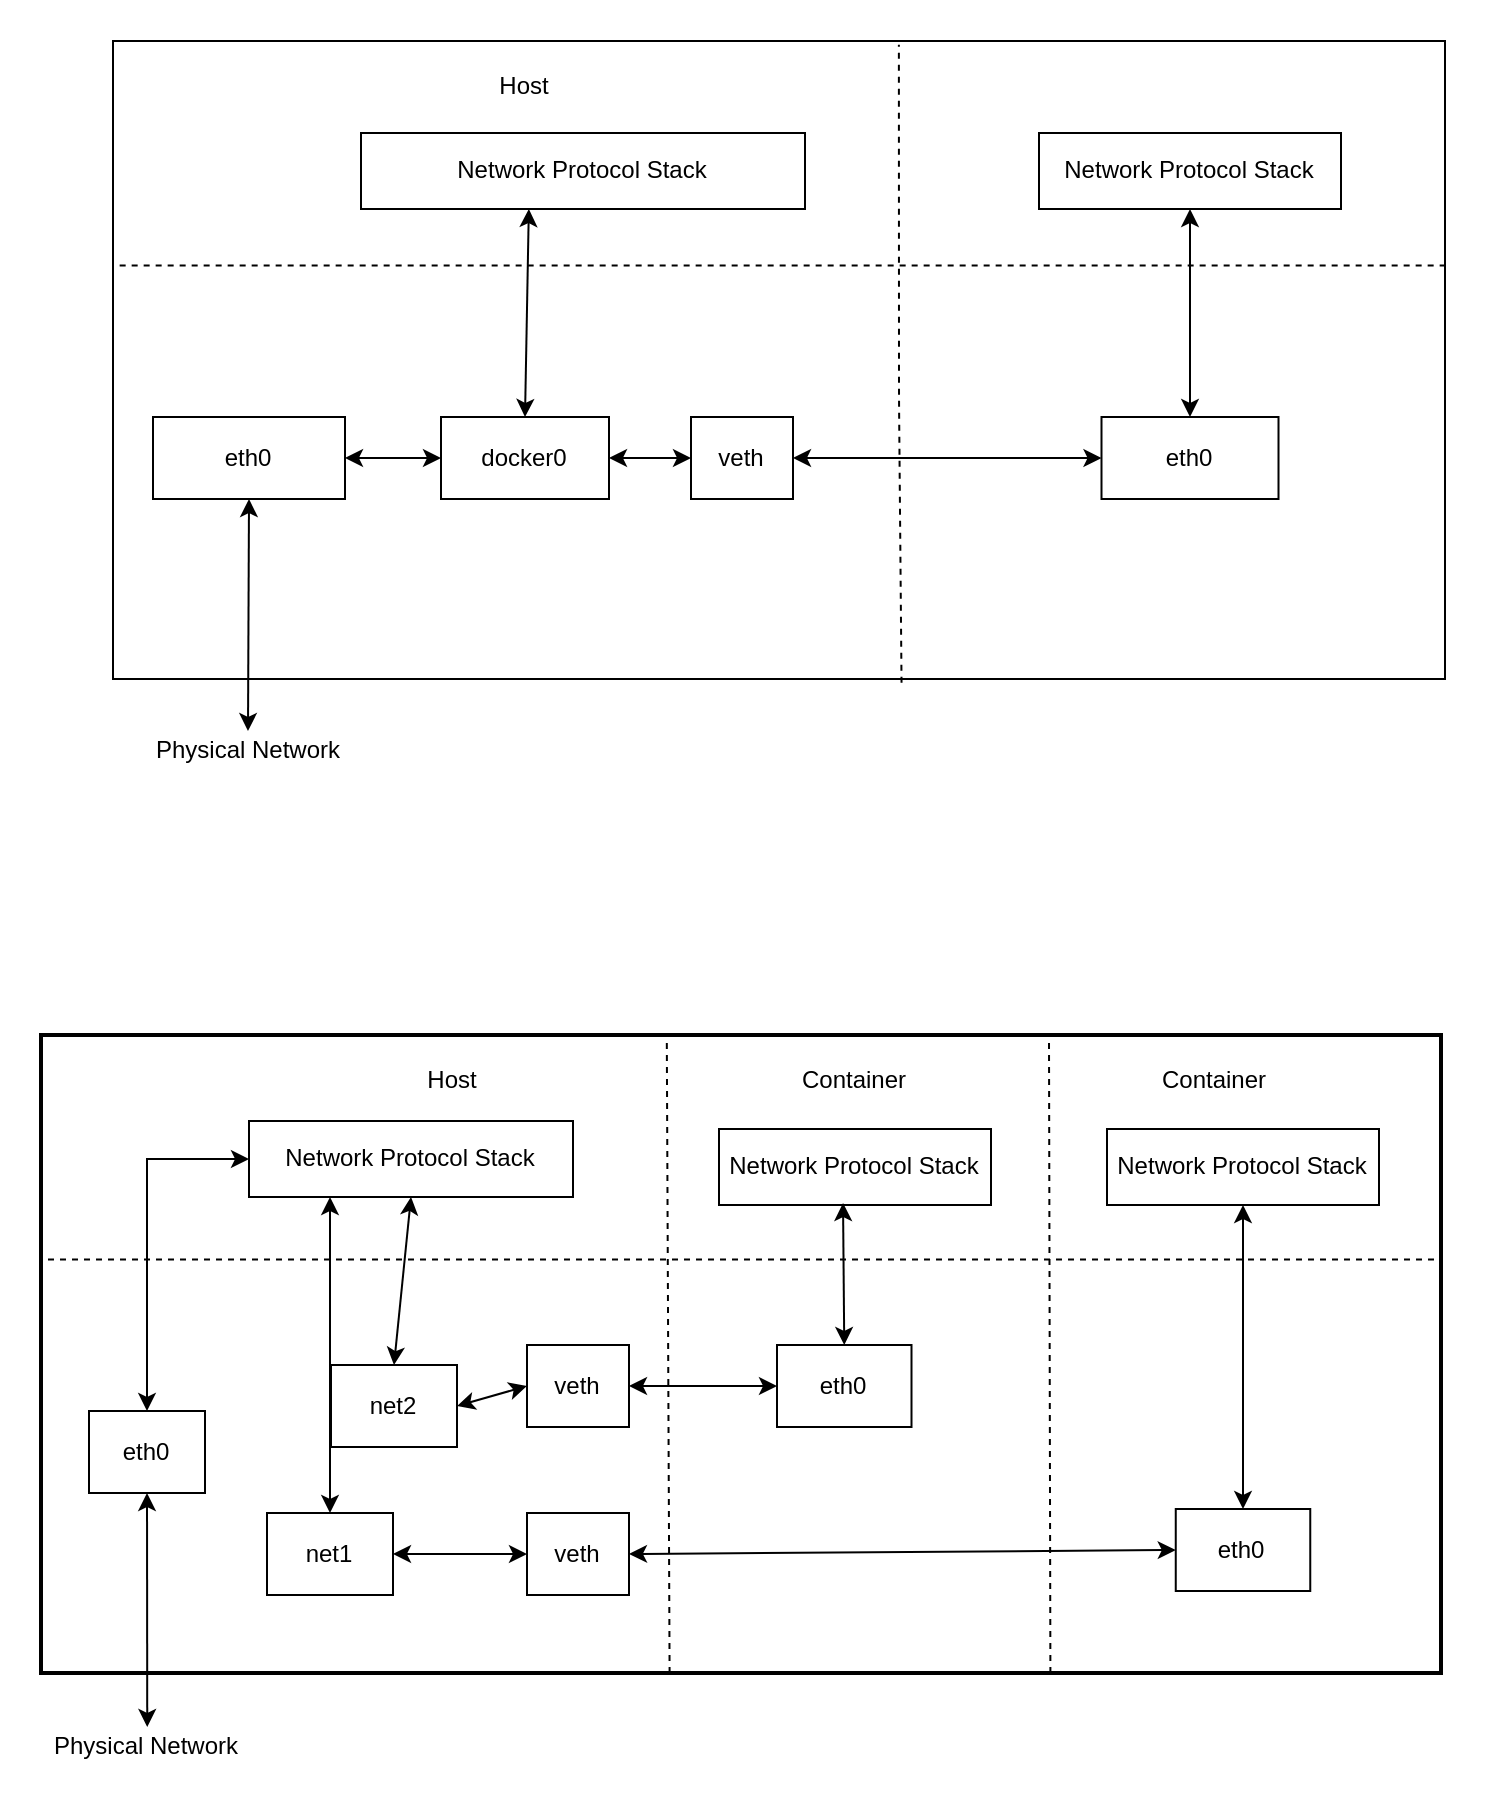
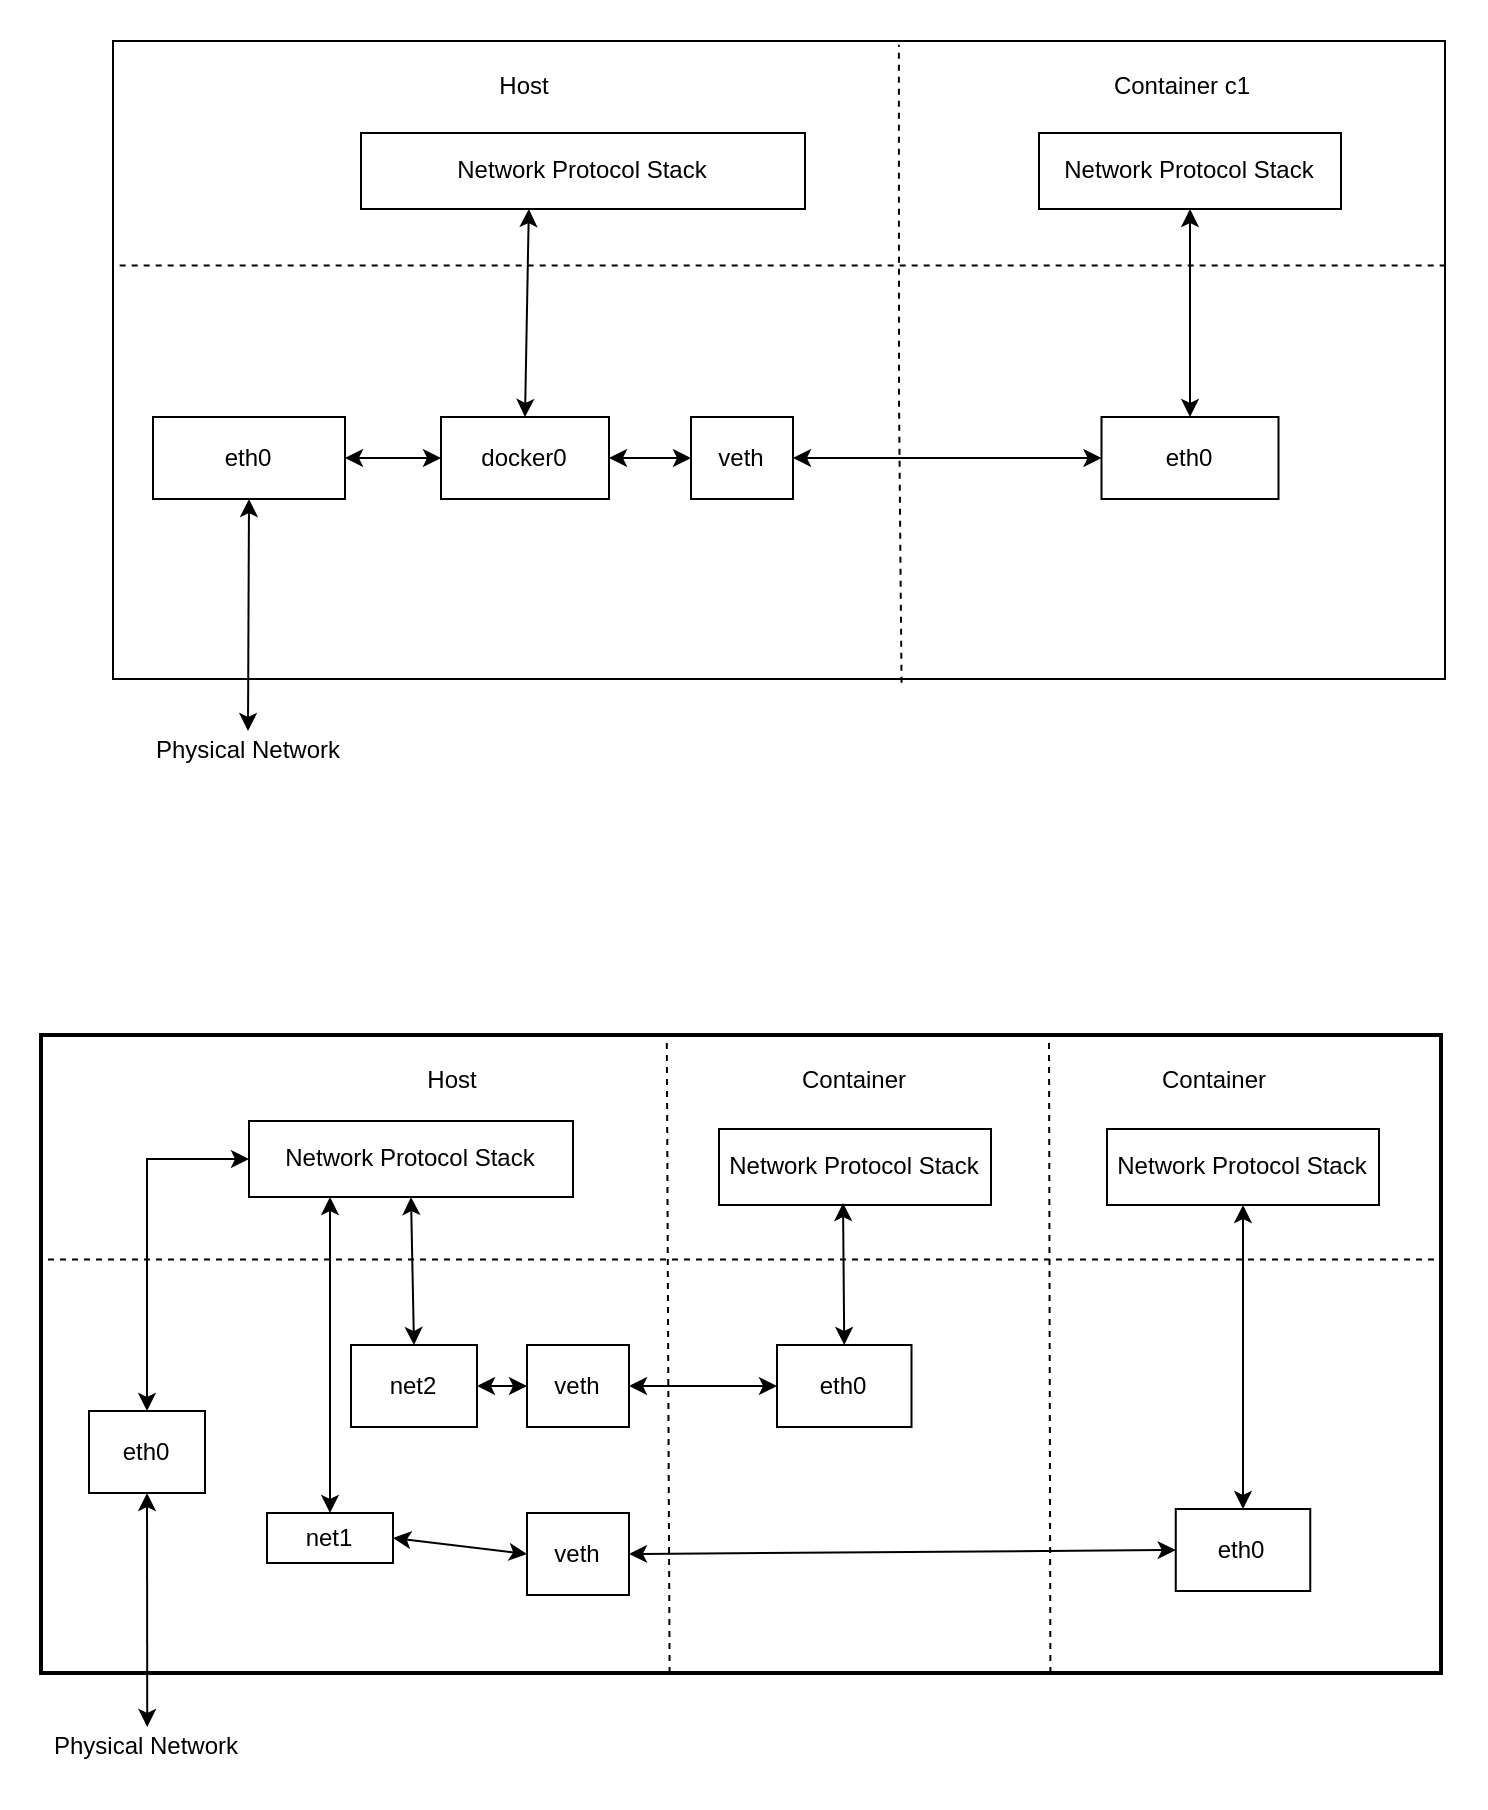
none -> (1183, 87)
(394, 1406) -> (414, 1386)
(330, 1554) -> (330, 1538)
